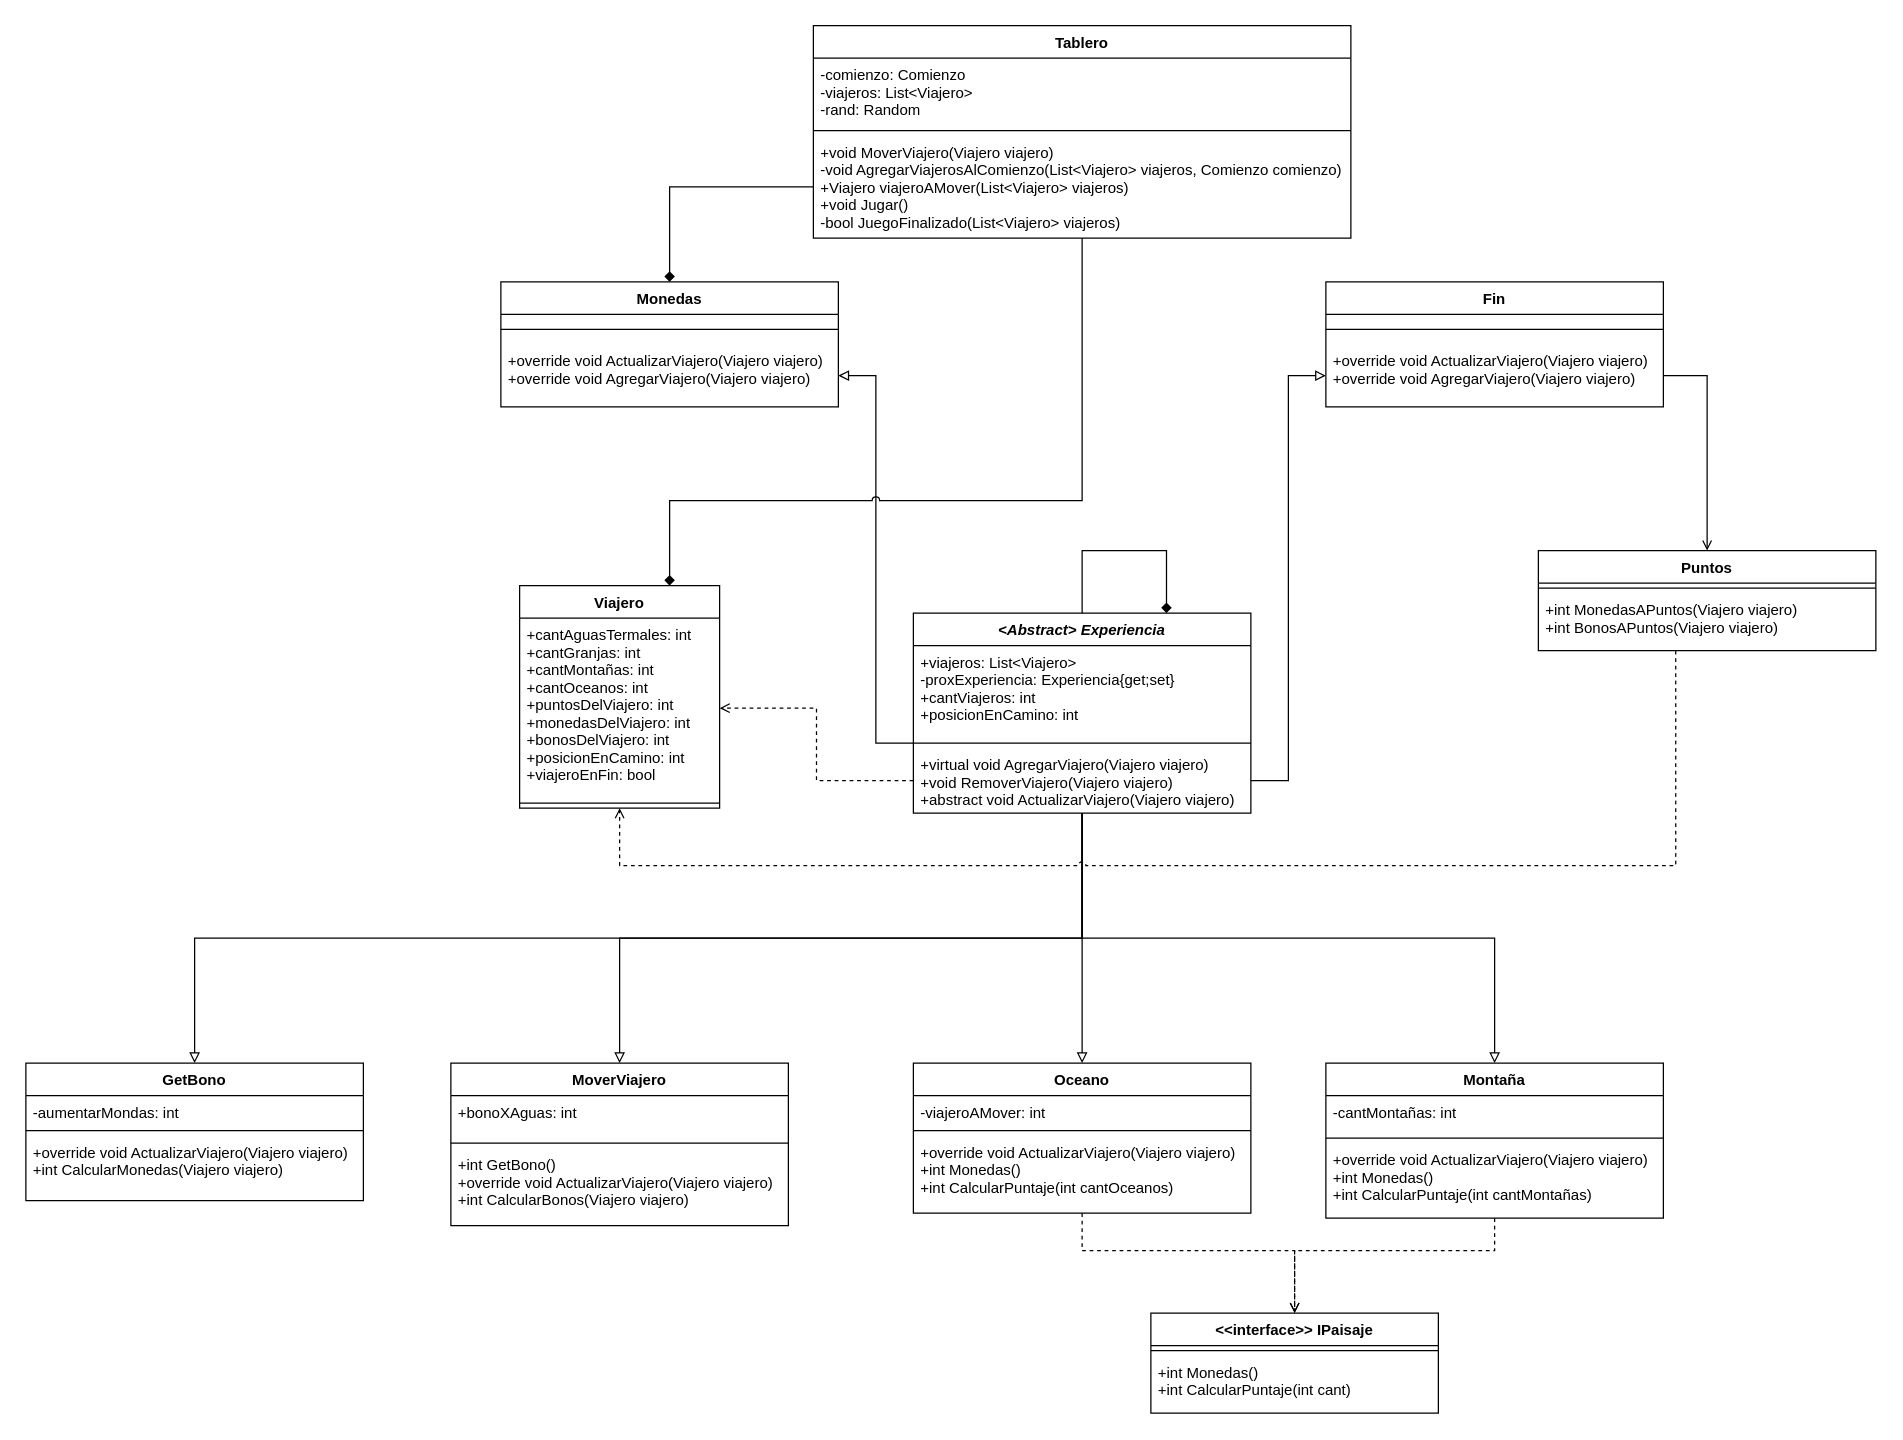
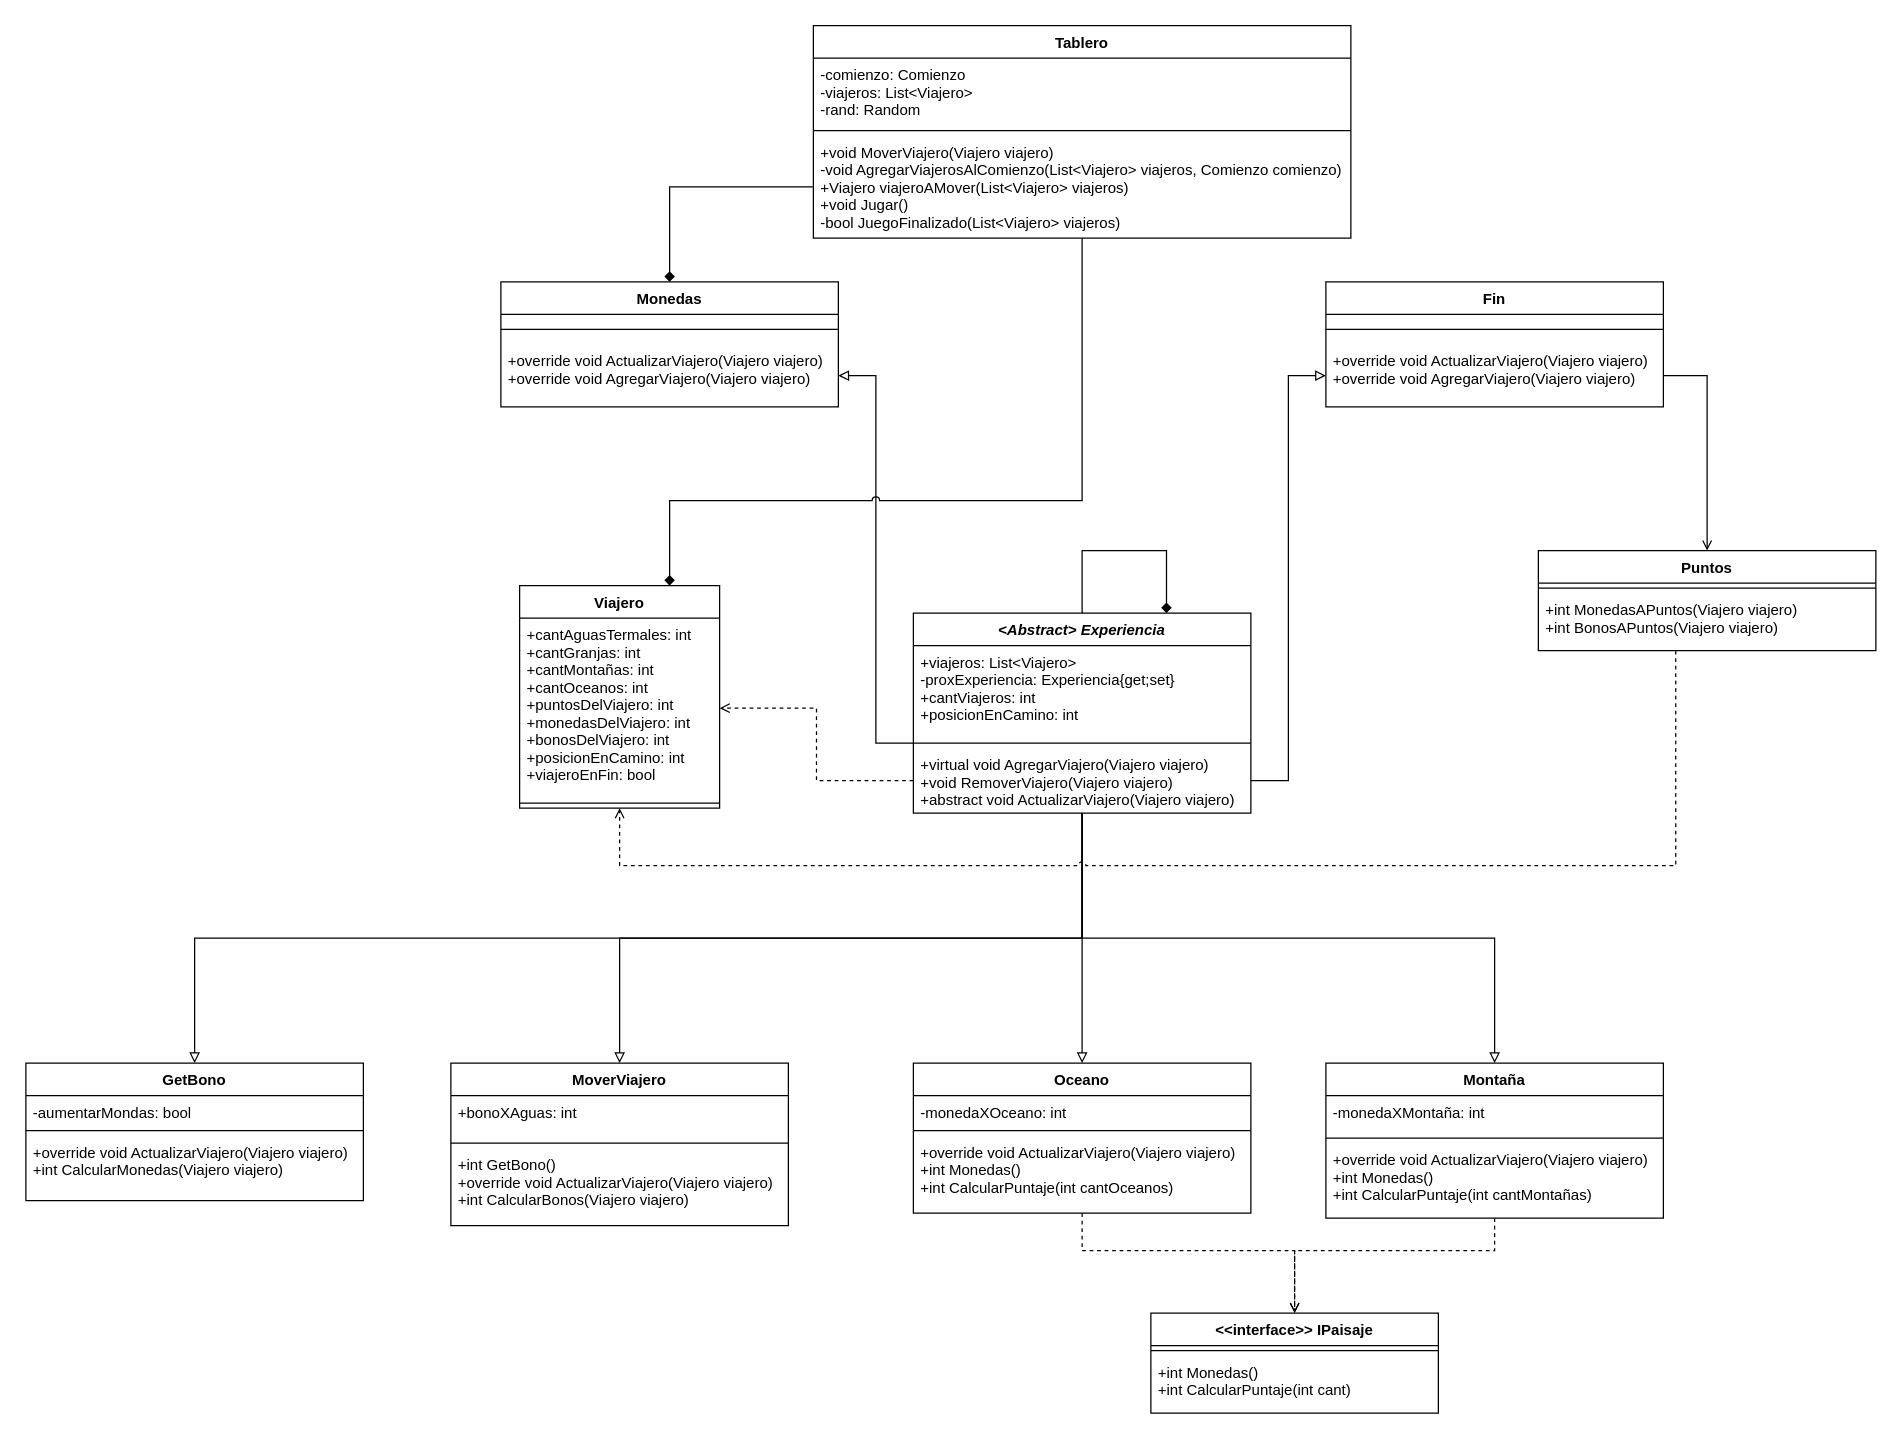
(111, 1113) -> (115, 1113)
(992, 1113) -> (994, 1113)
(1402, 1113) -> (1411, 1113)
